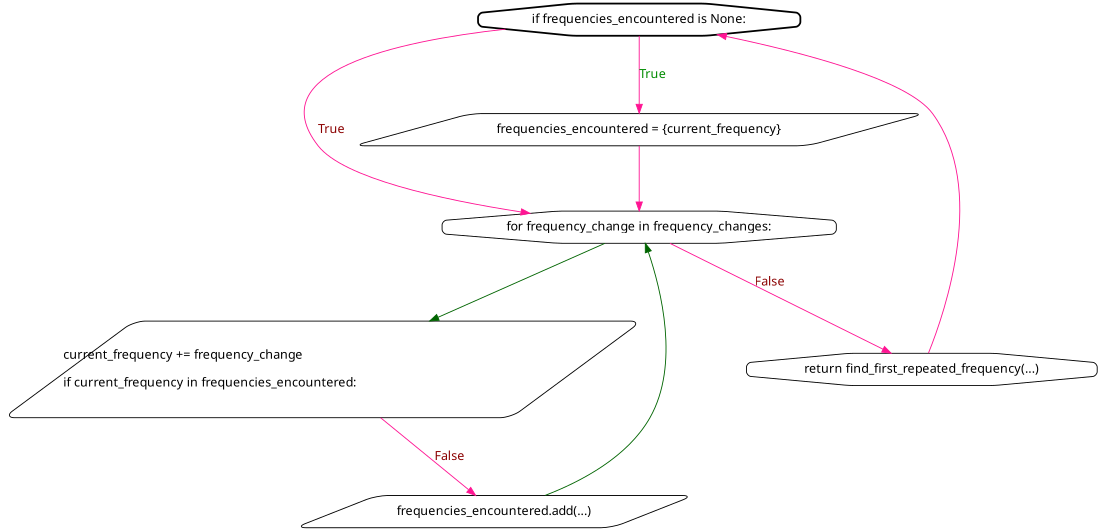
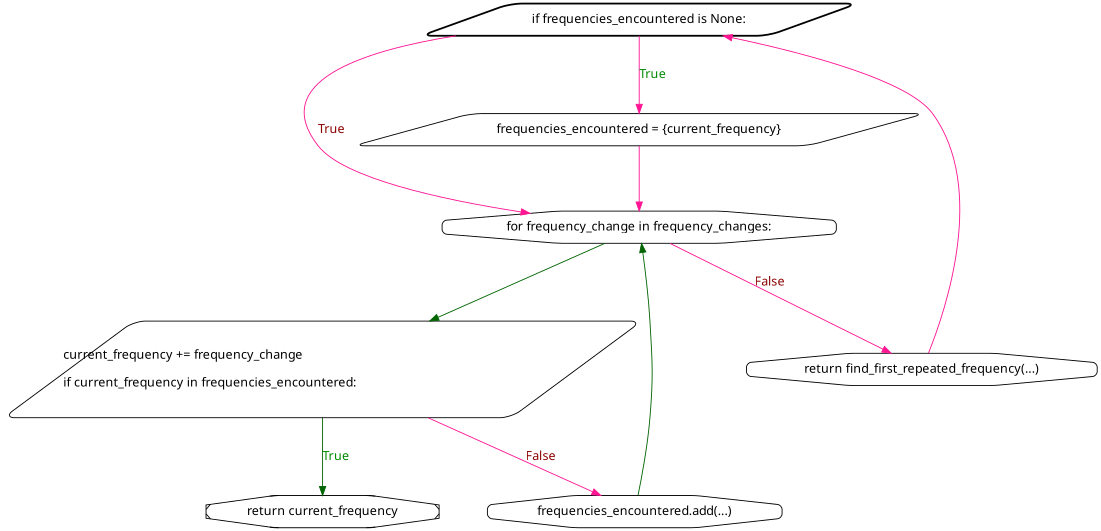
(639, 20) -> (639, 20)
none -> (323, 512)
(494, 512) -> (635, 512)
